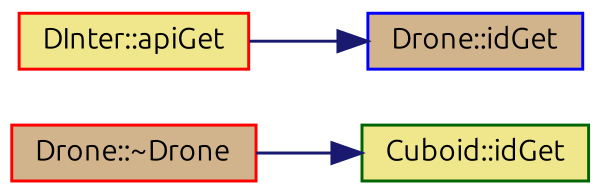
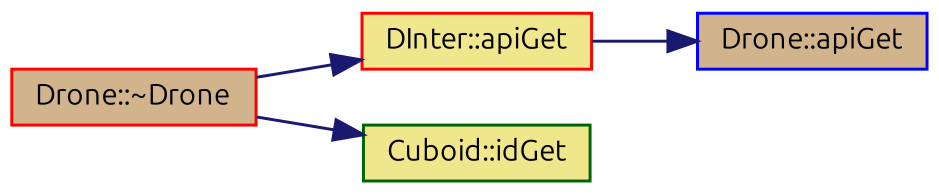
(475, 41) -> (812, 41)
none -> (294, 71)
